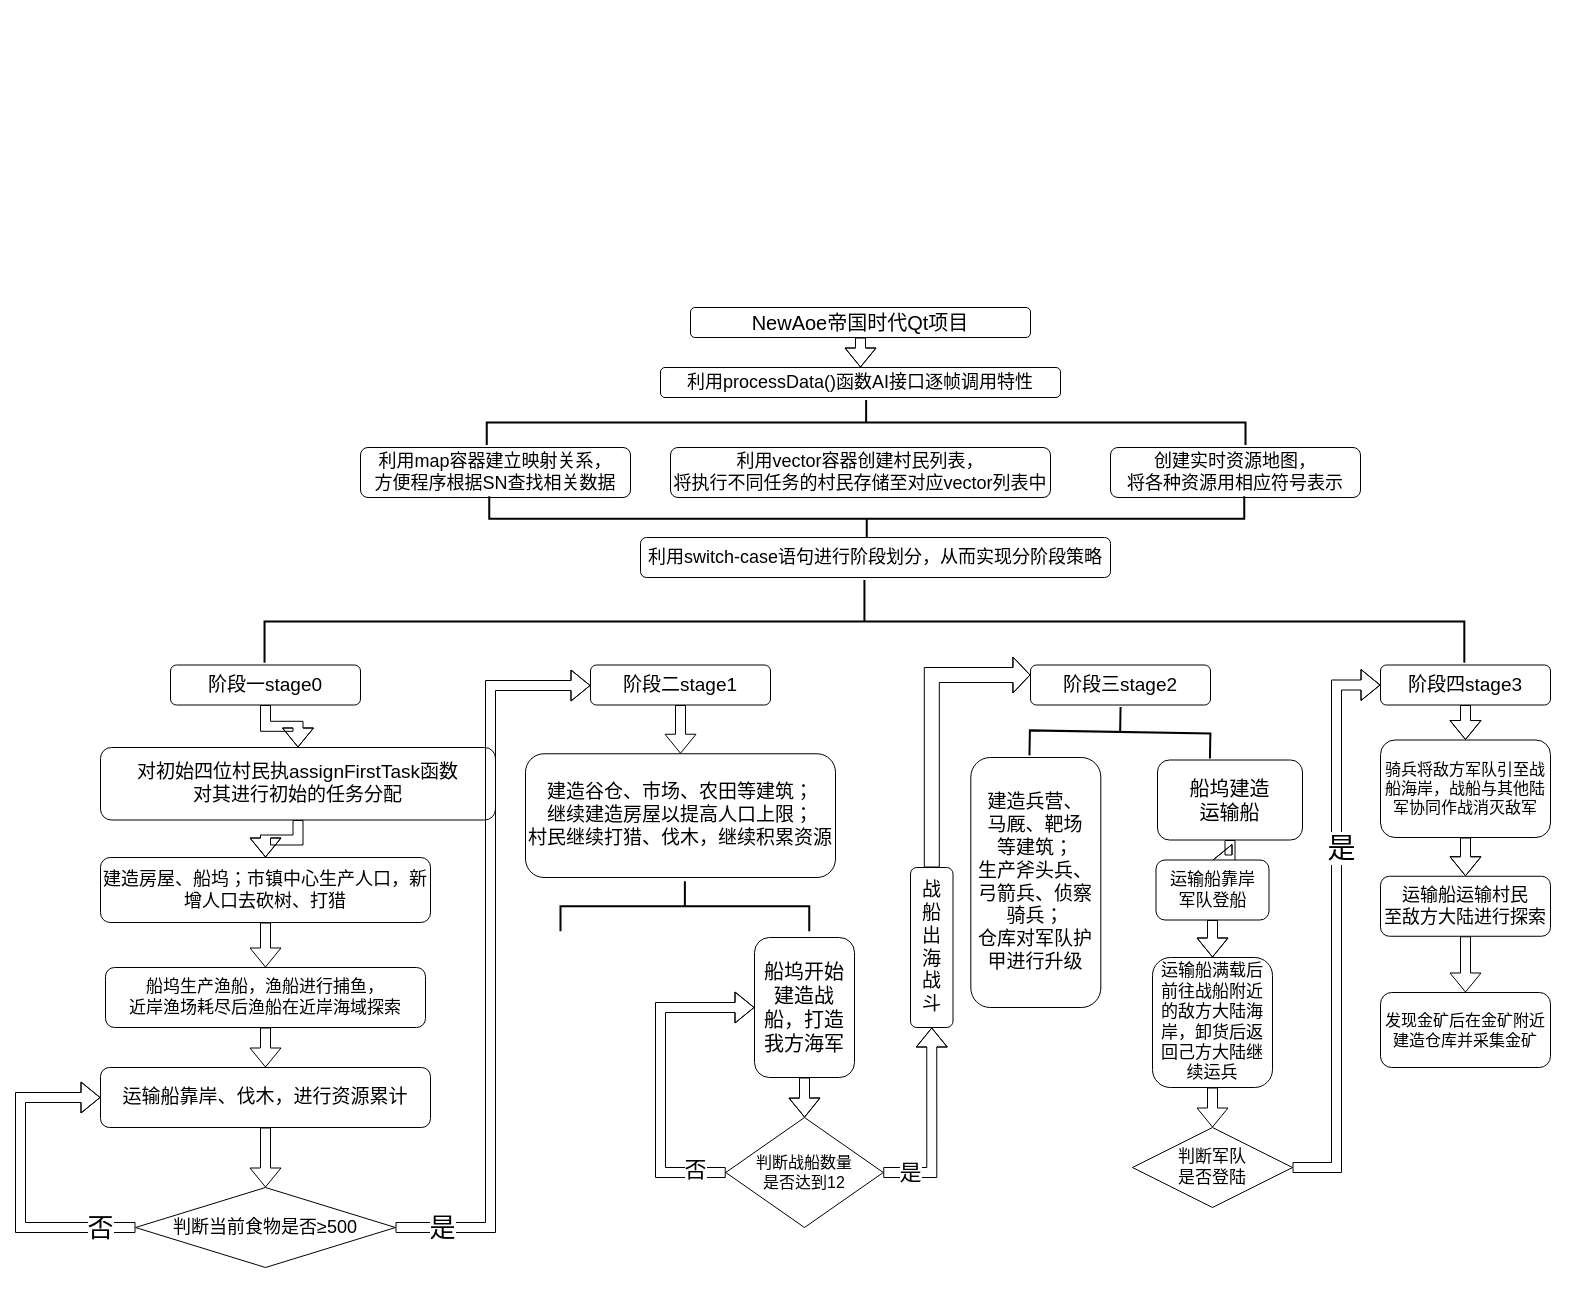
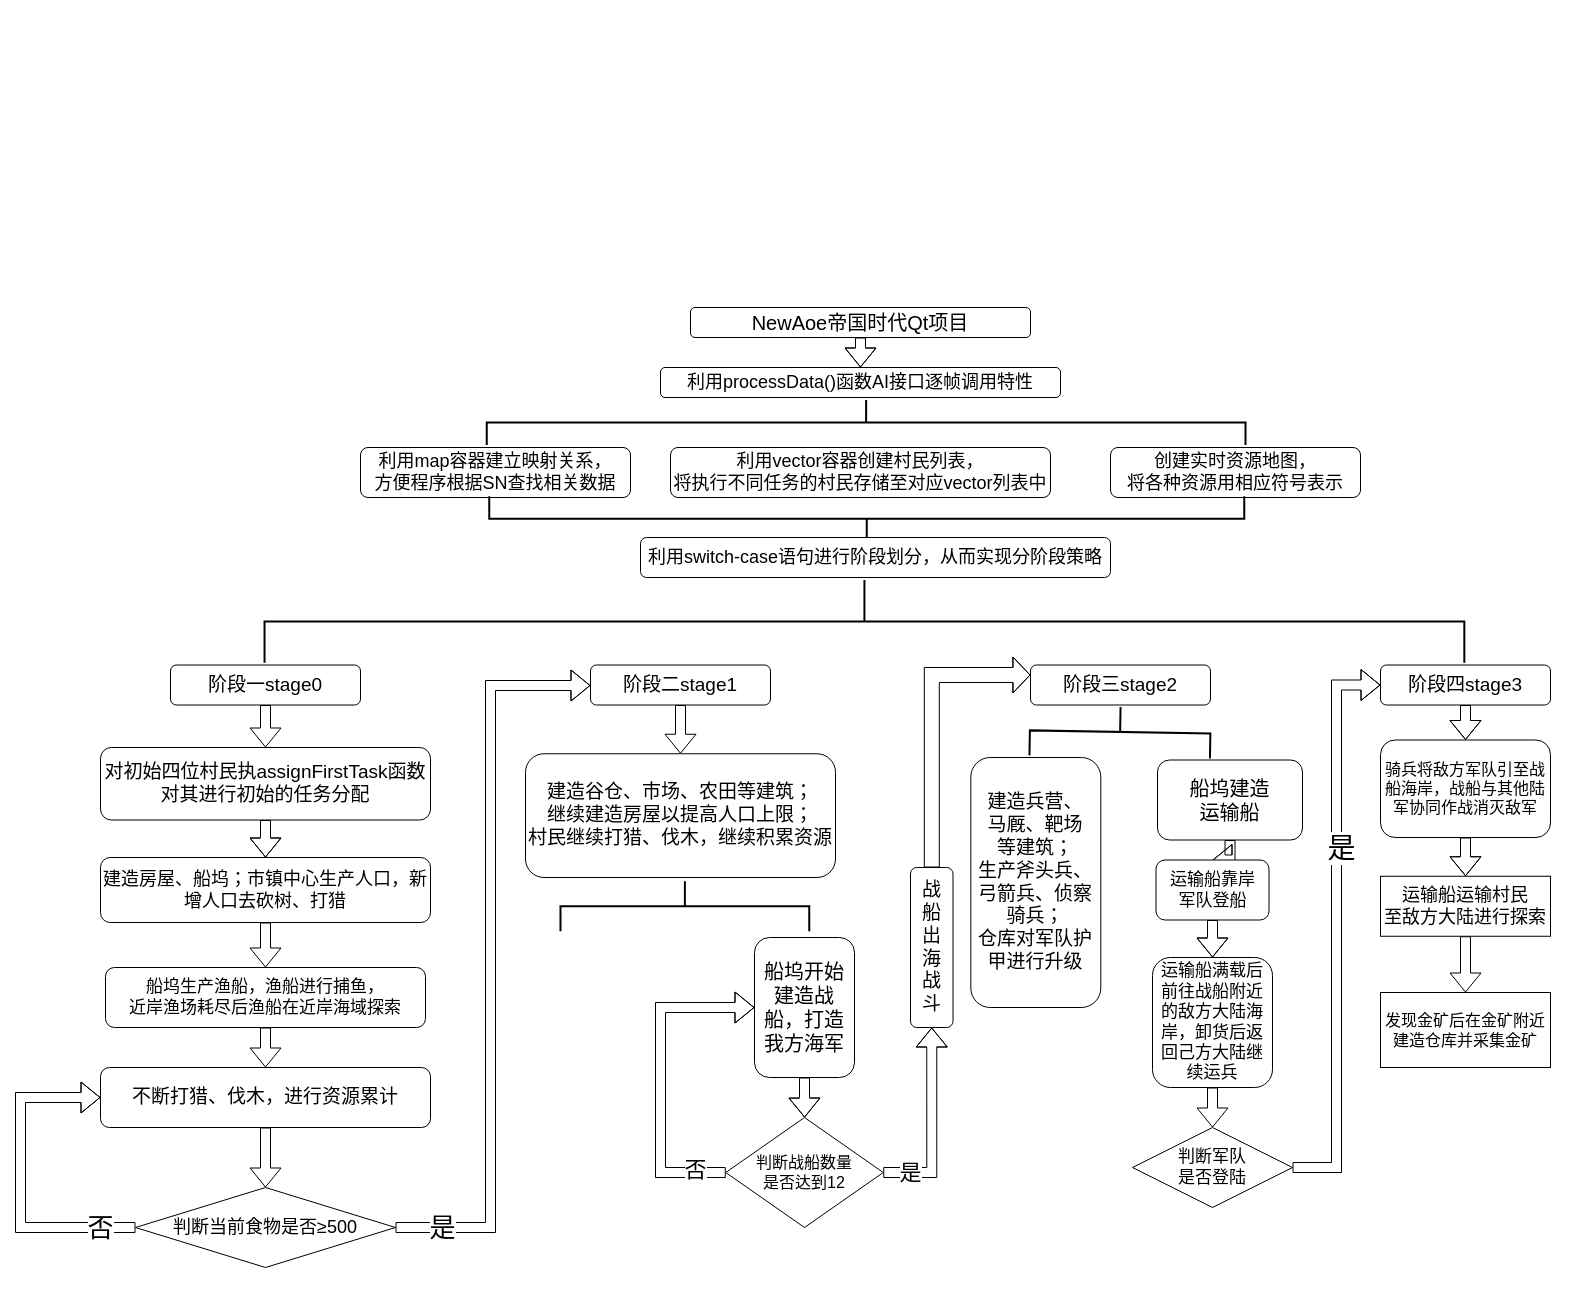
(298, 784) -> (266, 784)
(1466, 906) -> (1466, 906)
(1466, 1030) -> (1466, 1030)
(266, 1098) -> (266, 1098)
